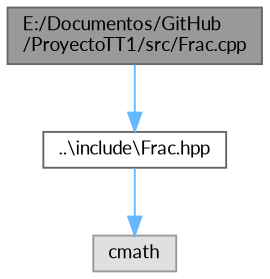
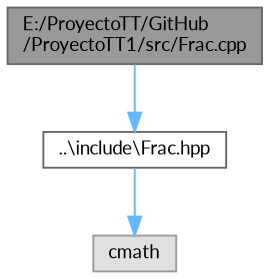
(135, 36) -> (135, 36)
